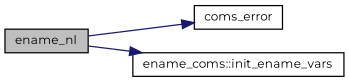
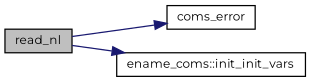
(47, 41) -> (38, 41)
(238, 65) -> (211, 65)
